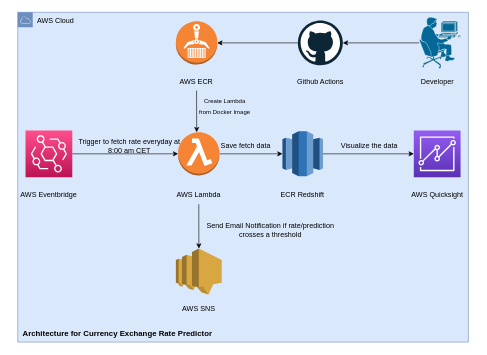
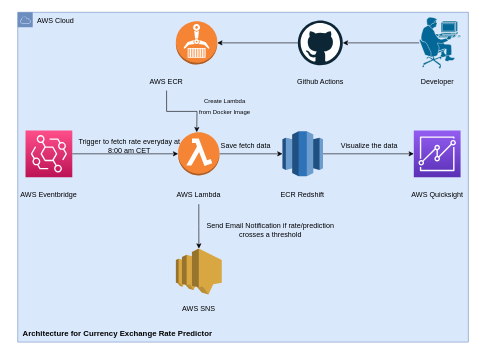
(196, 82) -> (166, 82)
